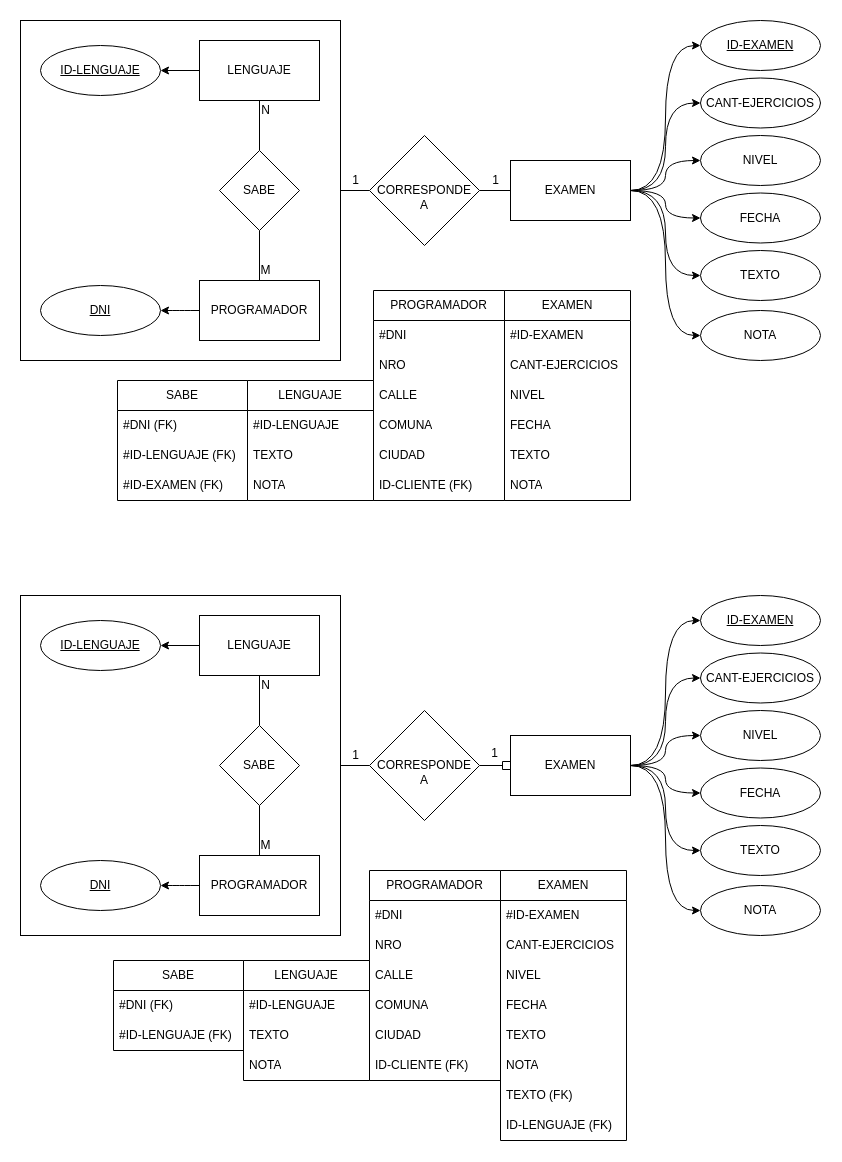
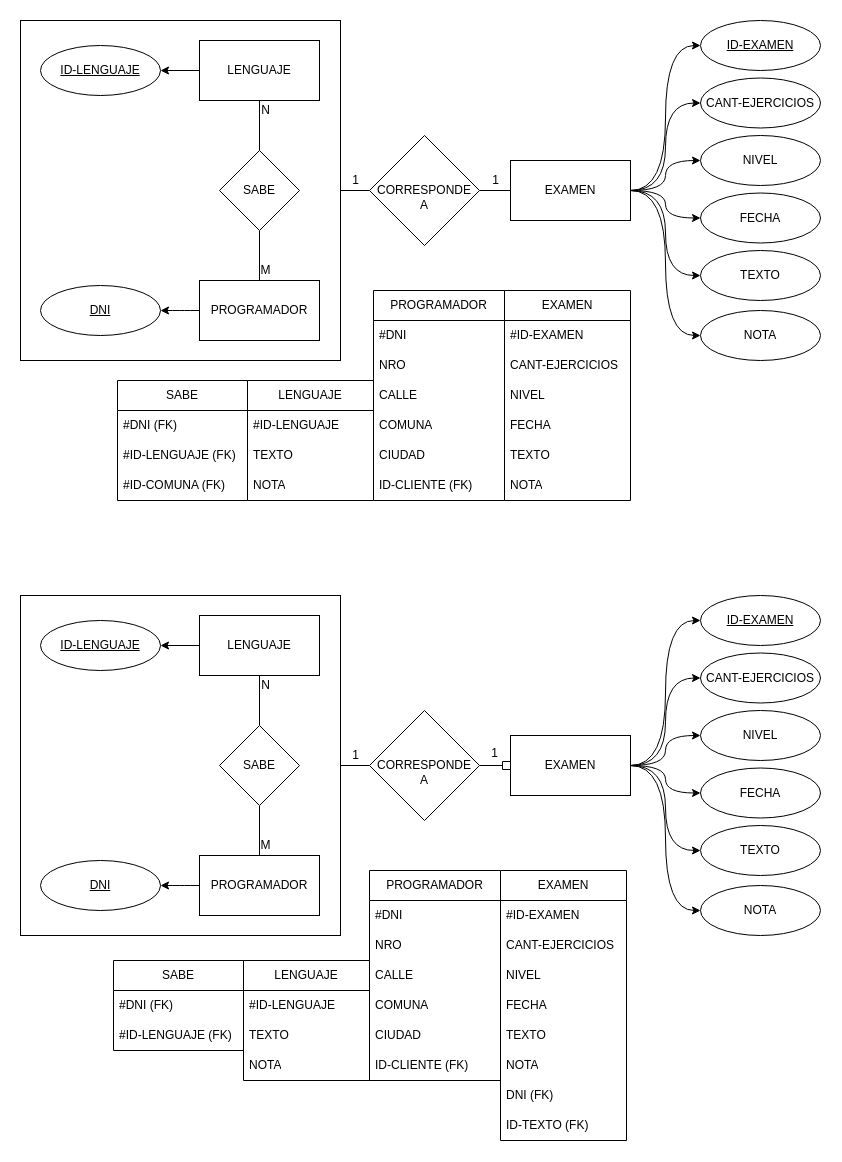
(172, 486) -> (172, 486)
(539, 1096) -> (532, 1096)
(559, 1126) -> (549, 1126)
